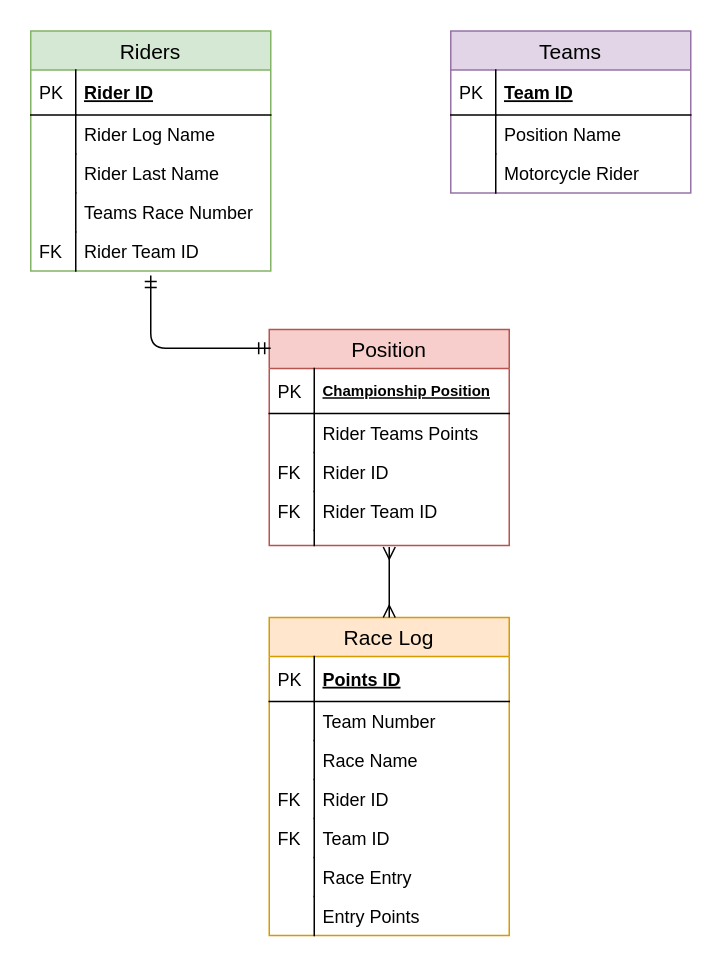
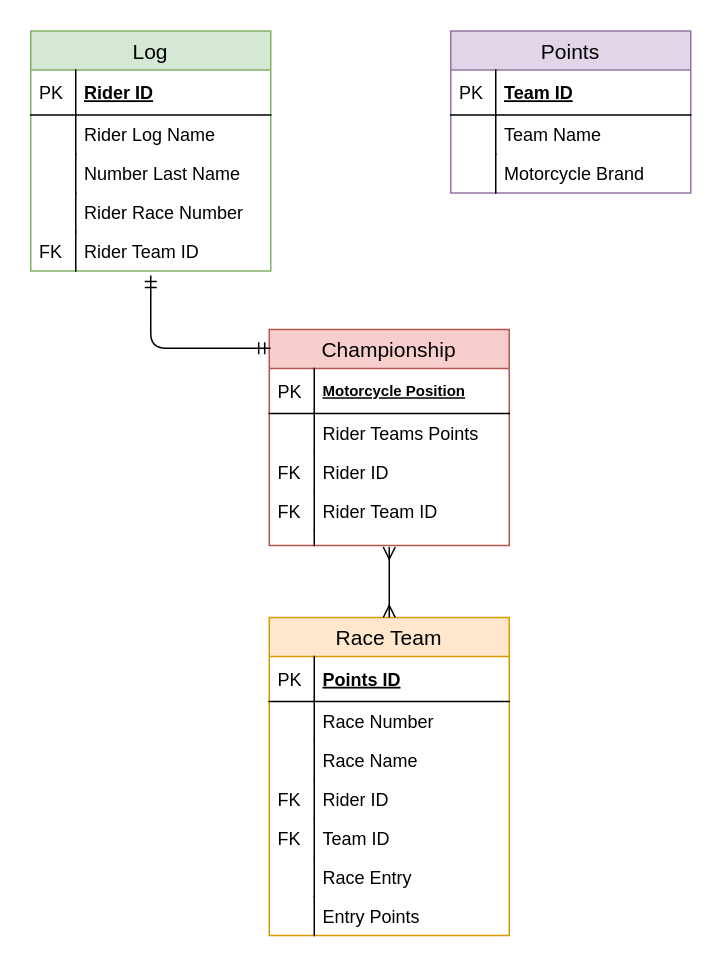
(150, 52) -> (150, 52)
(570, 52) -> (570, 52)
(563, 135) -> (547, 135)
(153, 174) -> (160, 174)
(578, 174) -> (580, 174)
(165, 213) -> (163, 213)
(389, 350) -> (389, 350)
(401, 391) -> (395, 391)
(389, 638) -> (389, 638)
(376, 722) -> (376, 722)
